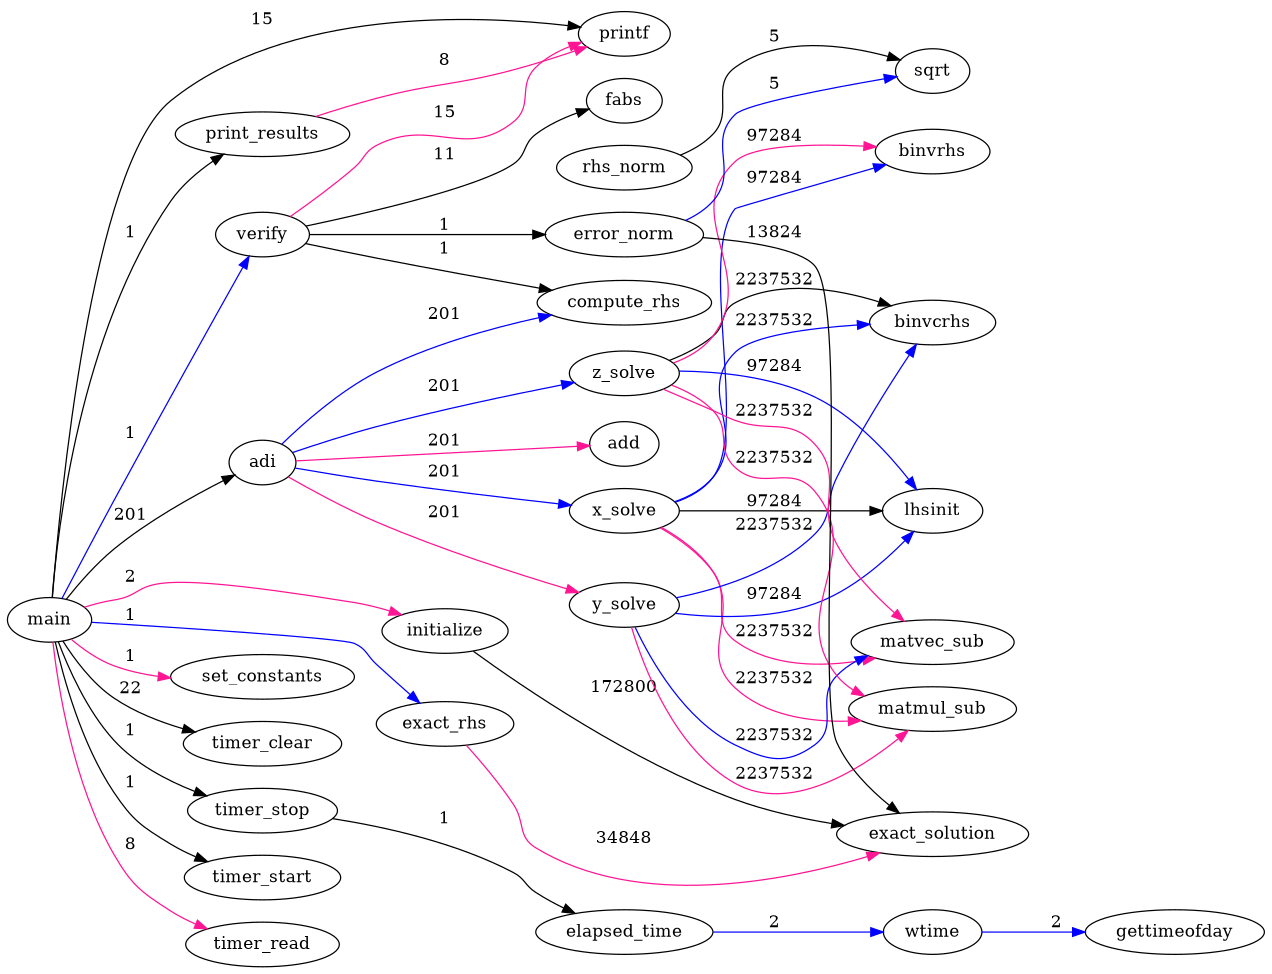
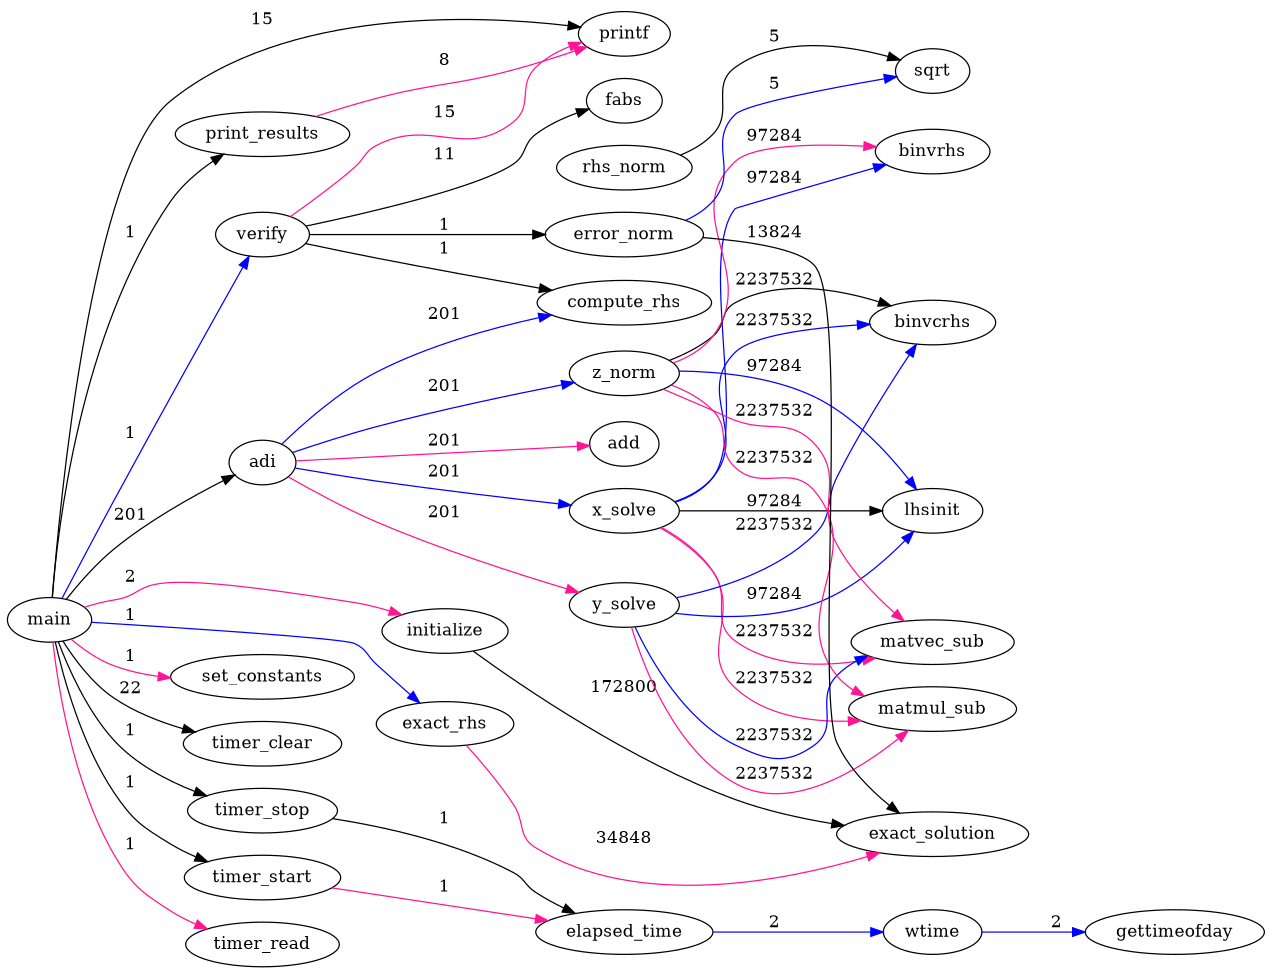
(624, 373) -> (624, 373)
(131, 845) -> (131, 845)
none -> (434, 903)
